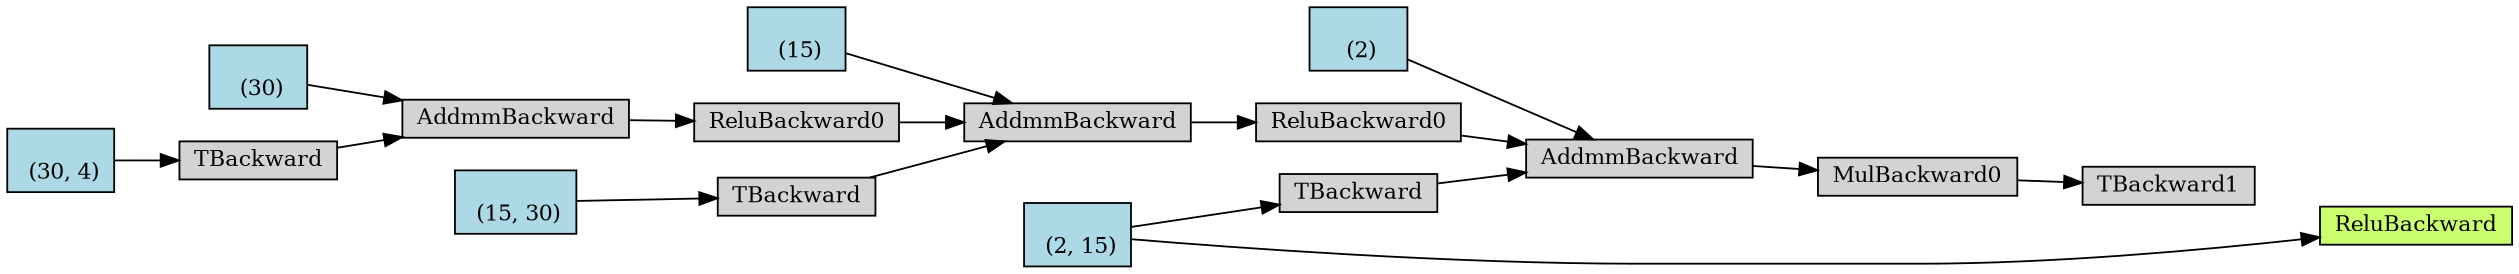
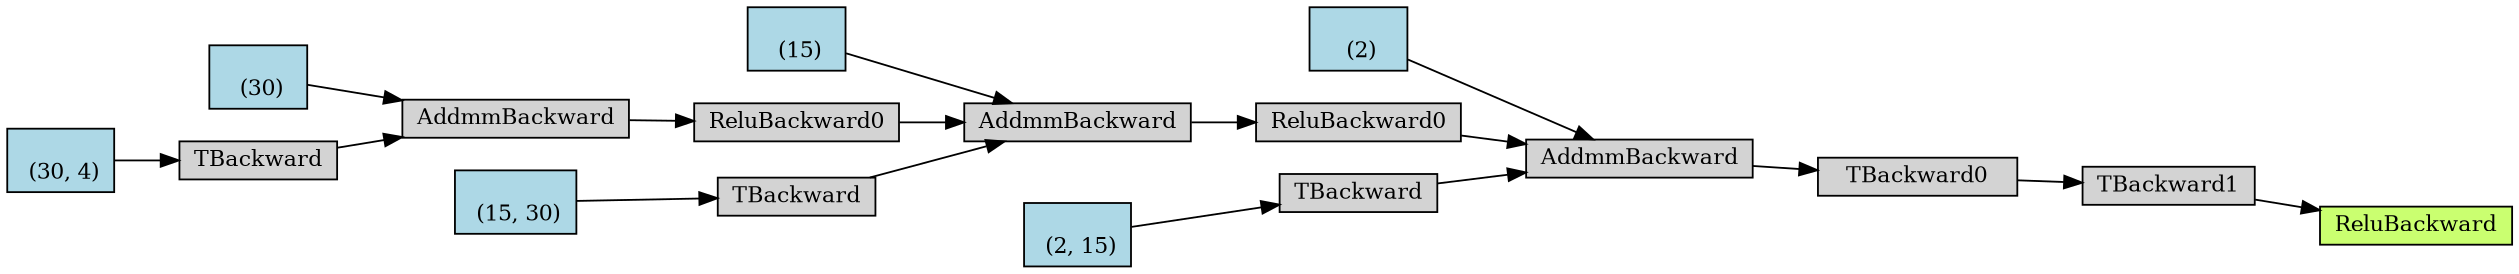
(1918, 177) -> (1918, 177)
(1717, 264) -> (2278, 203)
